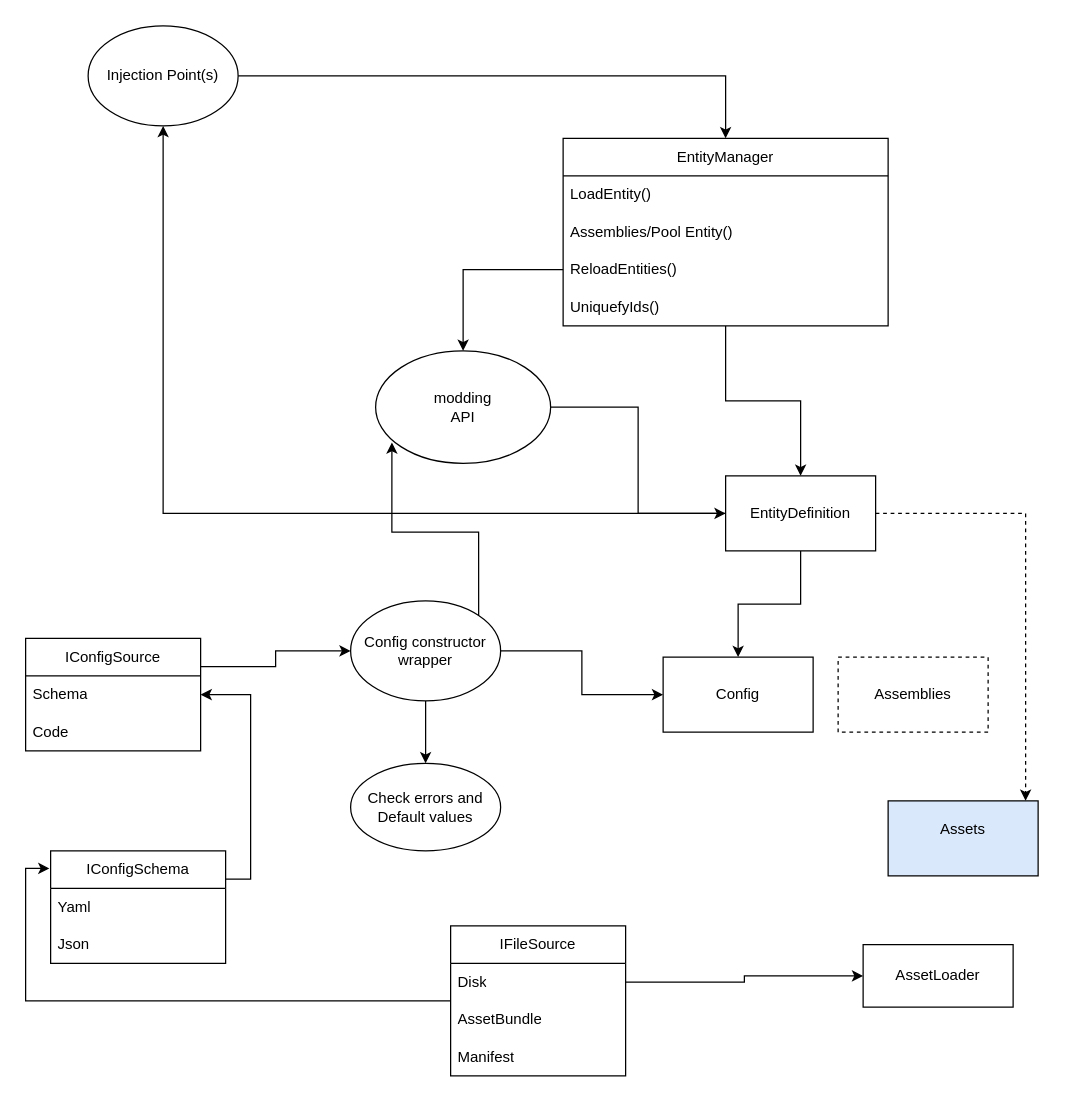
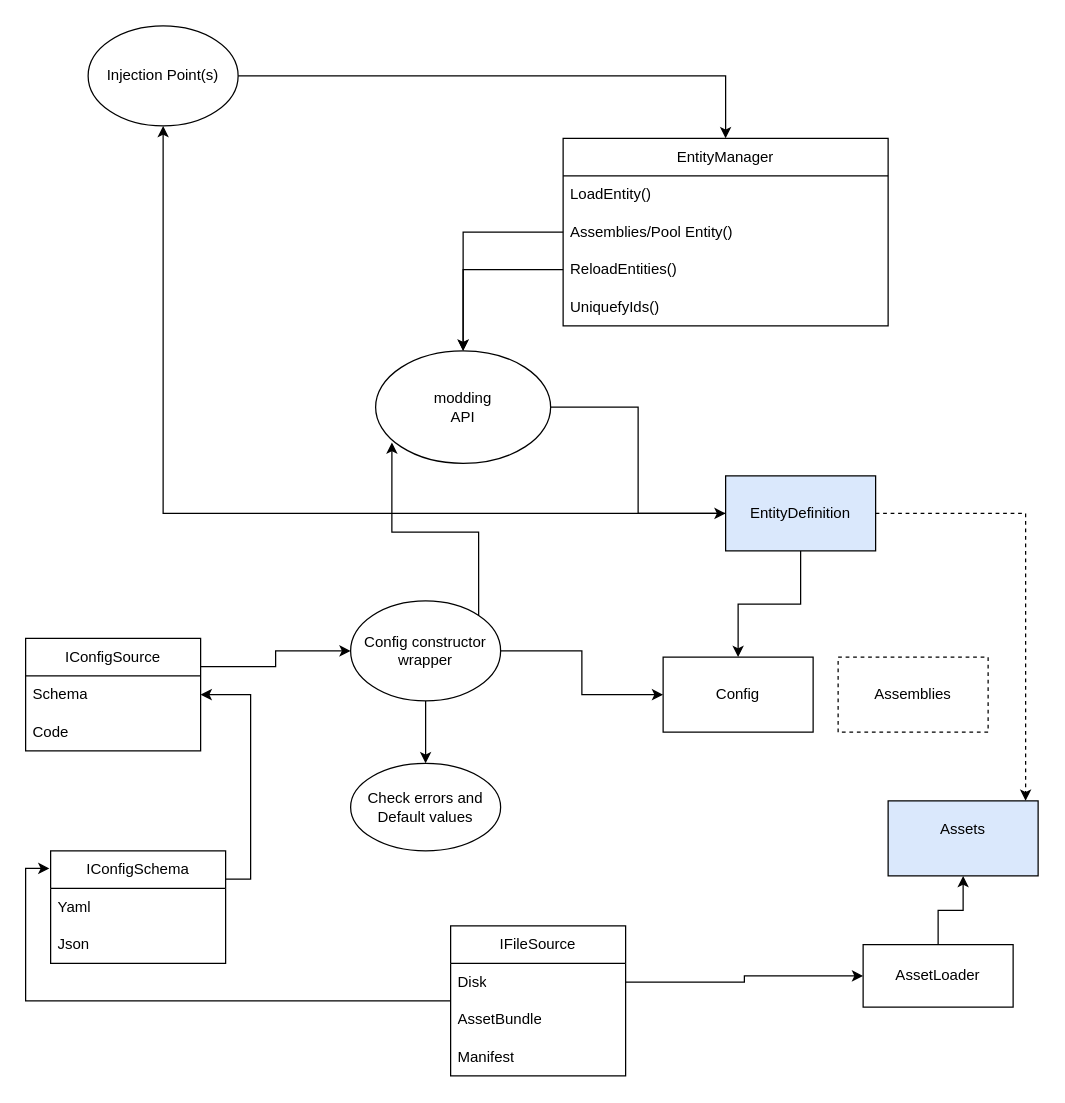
(760, 401) -> (495, 232)
(801, 513) -> (801, 513)
none -> (946, 910)
